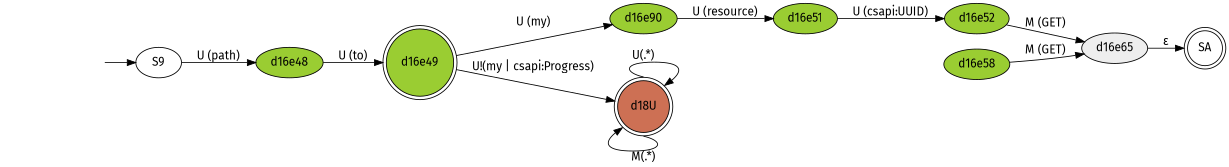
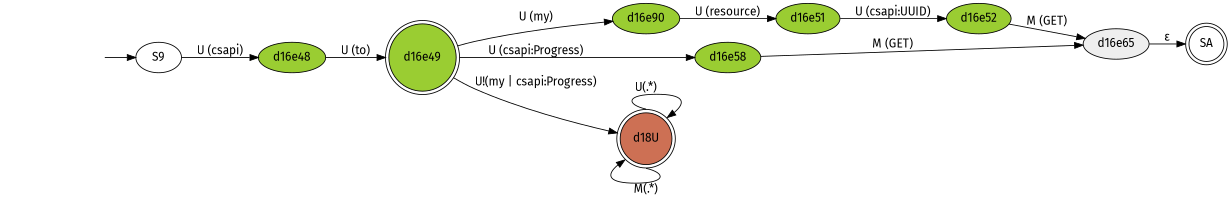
(219, 56) -> (220, 51)
none -> (573, 58)
